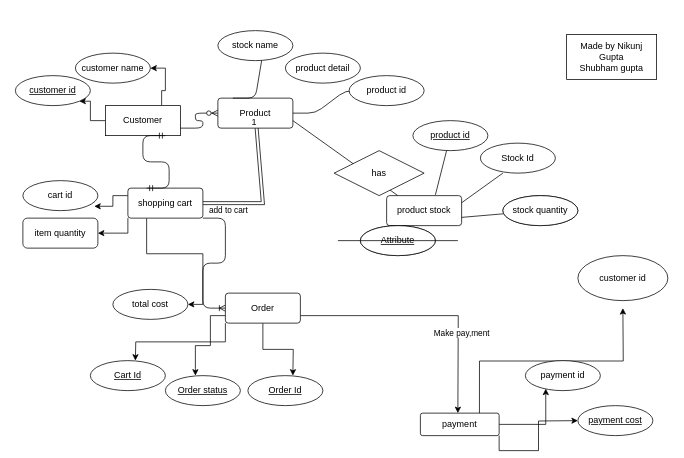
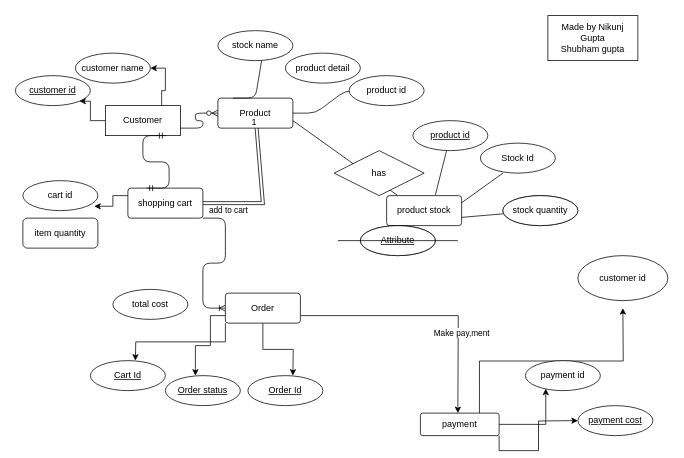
(612, 57) -> (593, 38)
(128, 233) -> none
(158, 254) -> none
